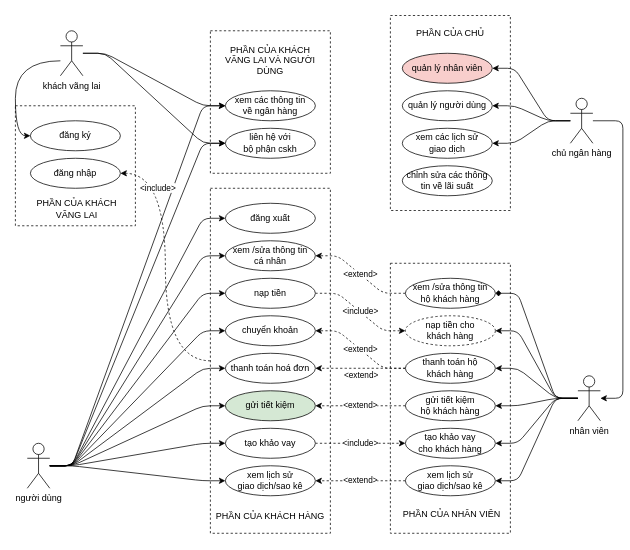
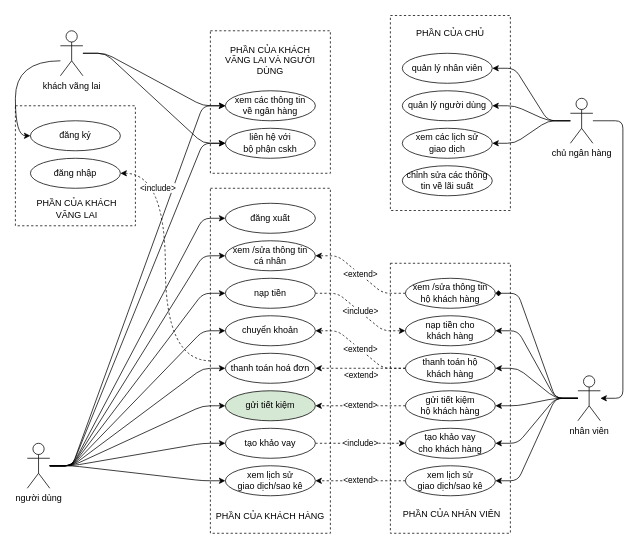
(447, 68) -> (447, 68)
(450, 331) -> (450, 331)
